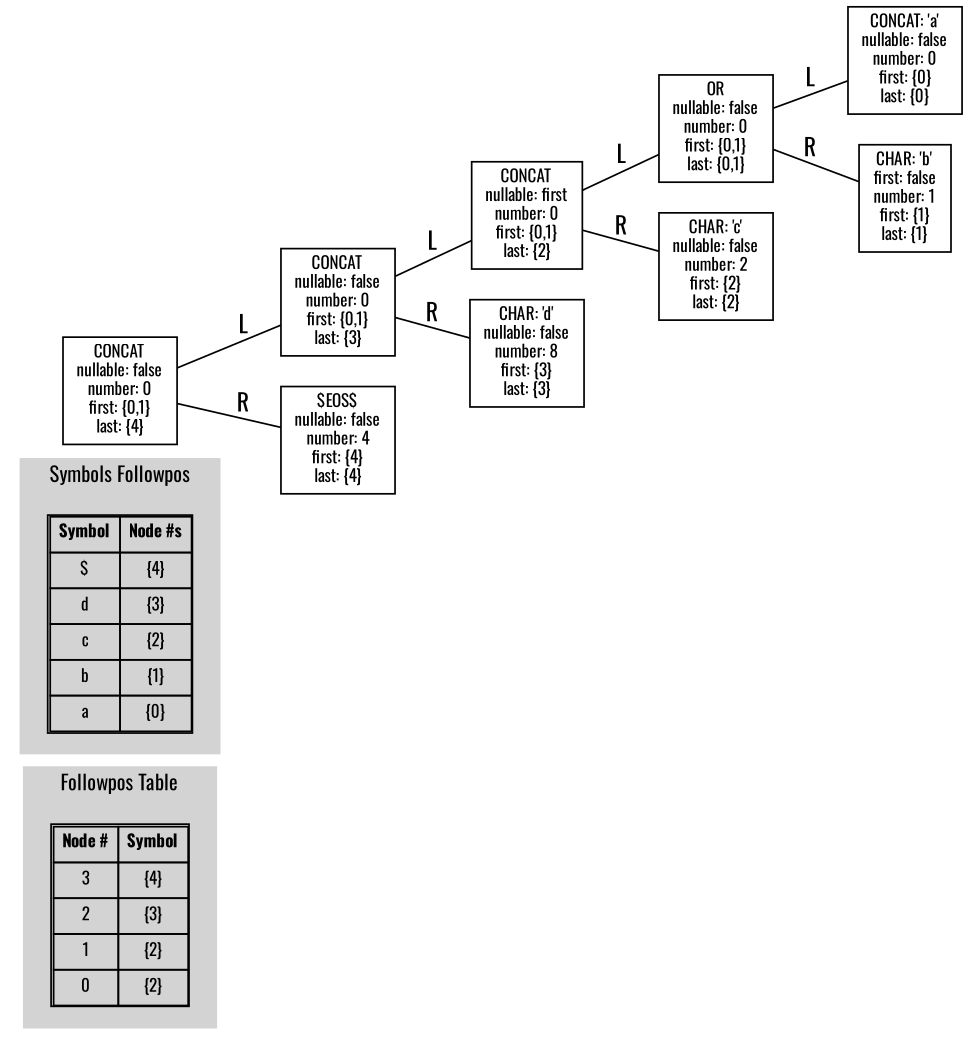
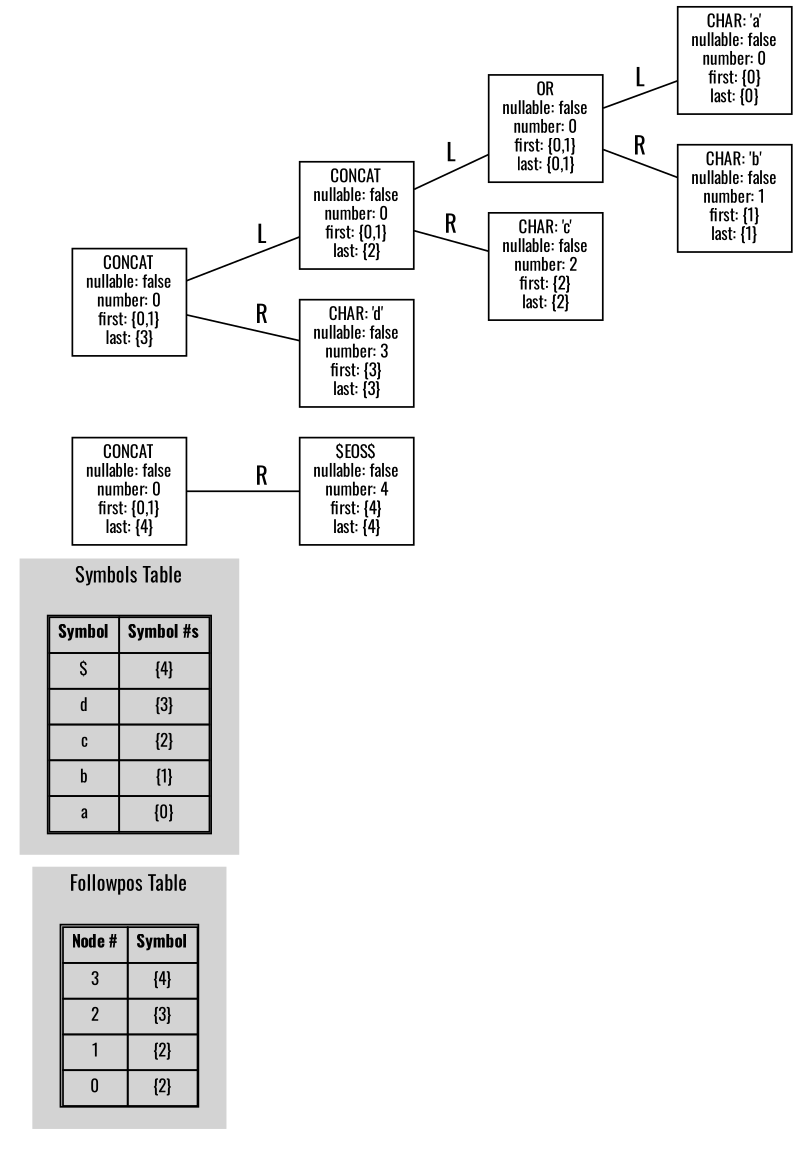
(905, 60) -> (735, 60)
(905, 198) -> (735, 198)
(527, 215) -> (357, 215)
(229, 346) -> none
(527, 353) -> (357, 353)
(120, 477) -> (129, 577)
(156, 532) -> (164, 633)
